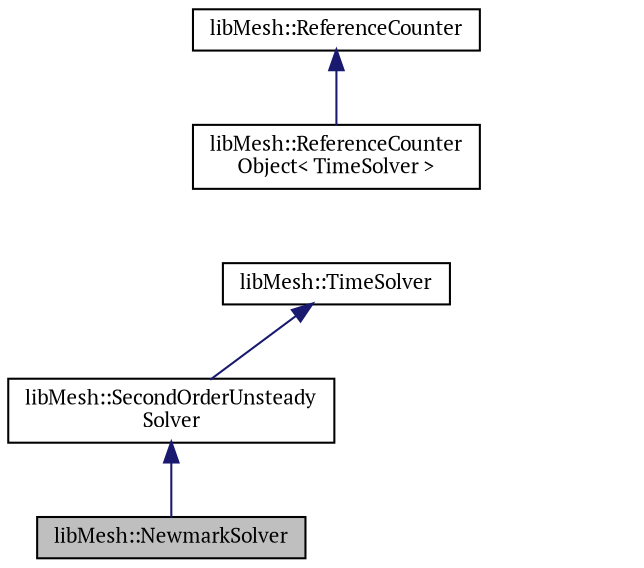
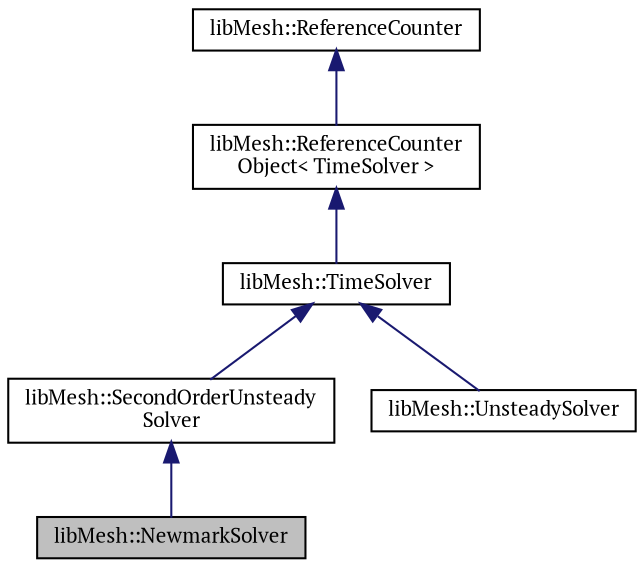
none -> (336, 236)
none -> (504, 411)
